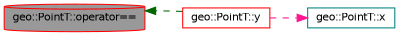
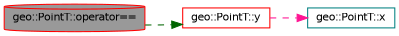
(169, 11) -> (158, 25)
